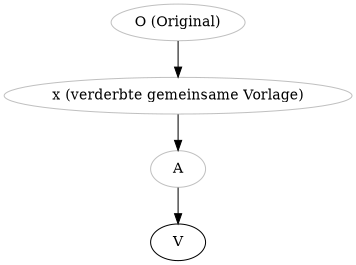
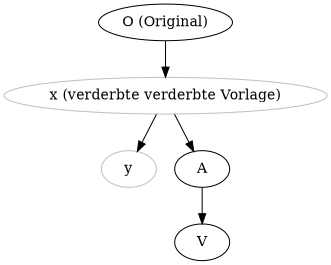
(178, 22) -> (166, 22)
(178, 96) -> (166, 96)
none -> (129, 169)
(178, 169) -> (202, 169)
